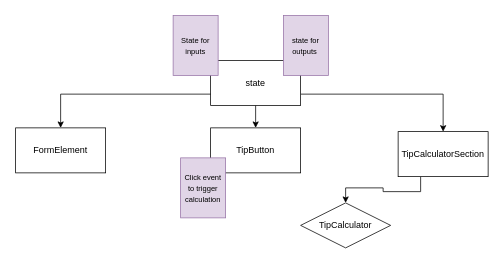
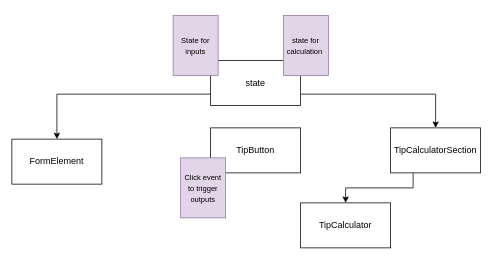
(306, 45) -> (306, 45)
(255, 114) -> none
(60, 150) -> (57, 162)
(443, 154) -> (435, 150)
(203, 188) -> (203, 188)
(345, 225) -> (345, 225)
